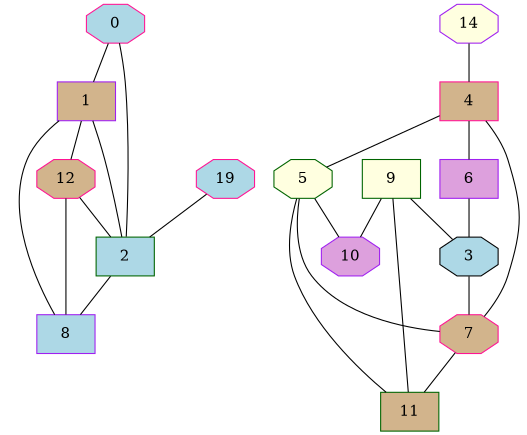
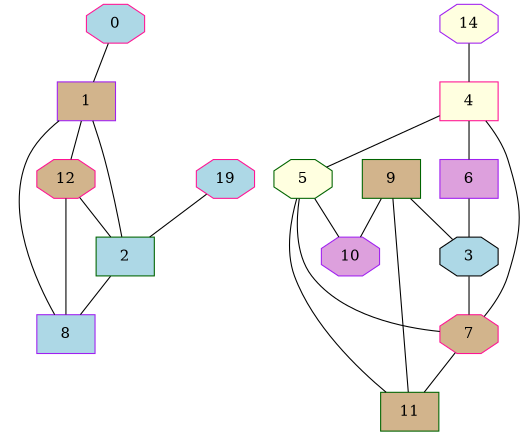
(469, 101) -> (469, 101)
(128, 140) -> none
(391, 179) -> (391, 179)
